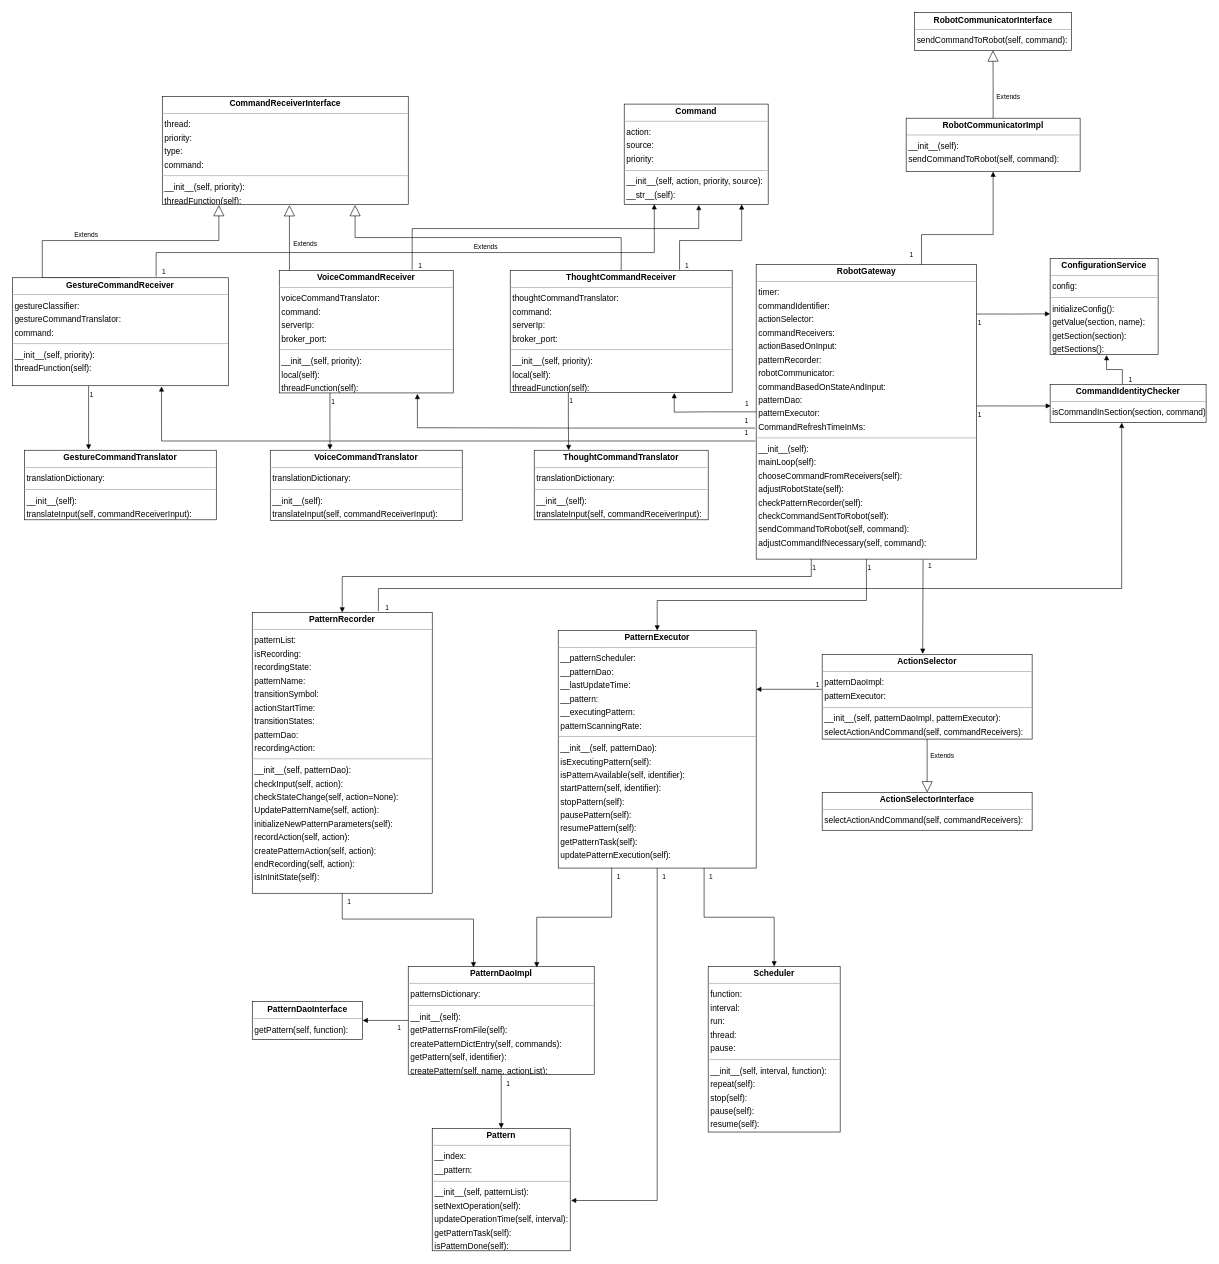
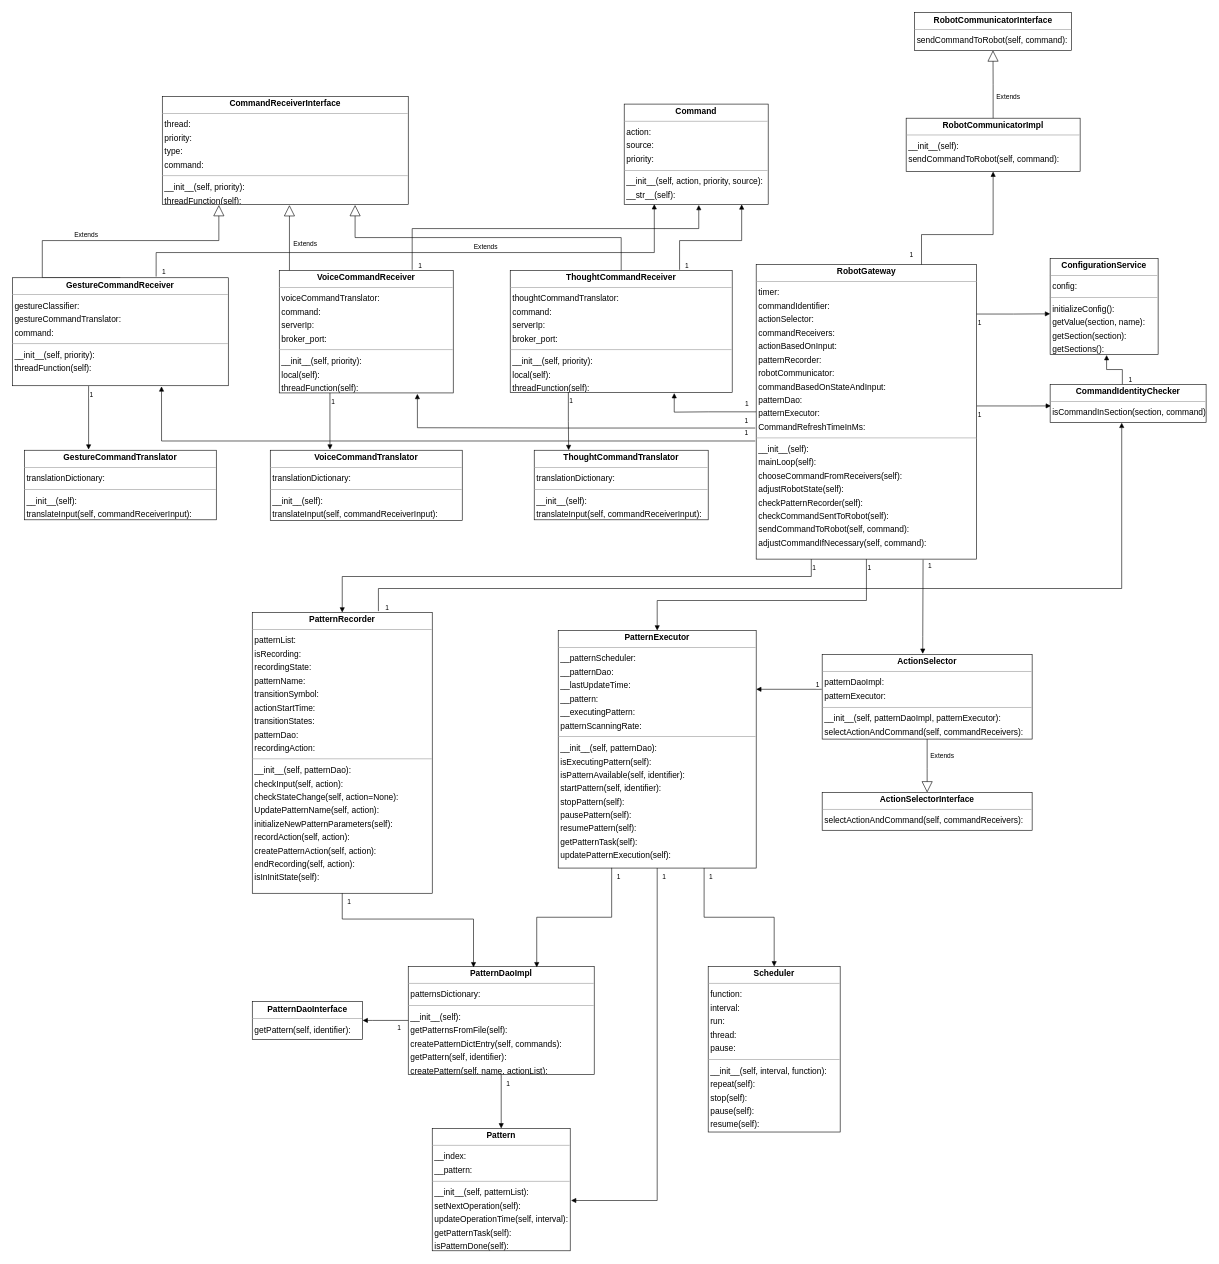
(310, 1012) -> (313, 1012)
